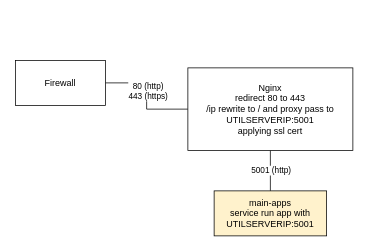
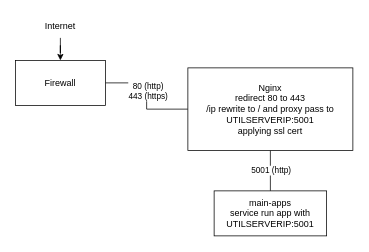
none -> (60, 27)
none -> (60, 52)
(270, 213) -> (270, 213)
